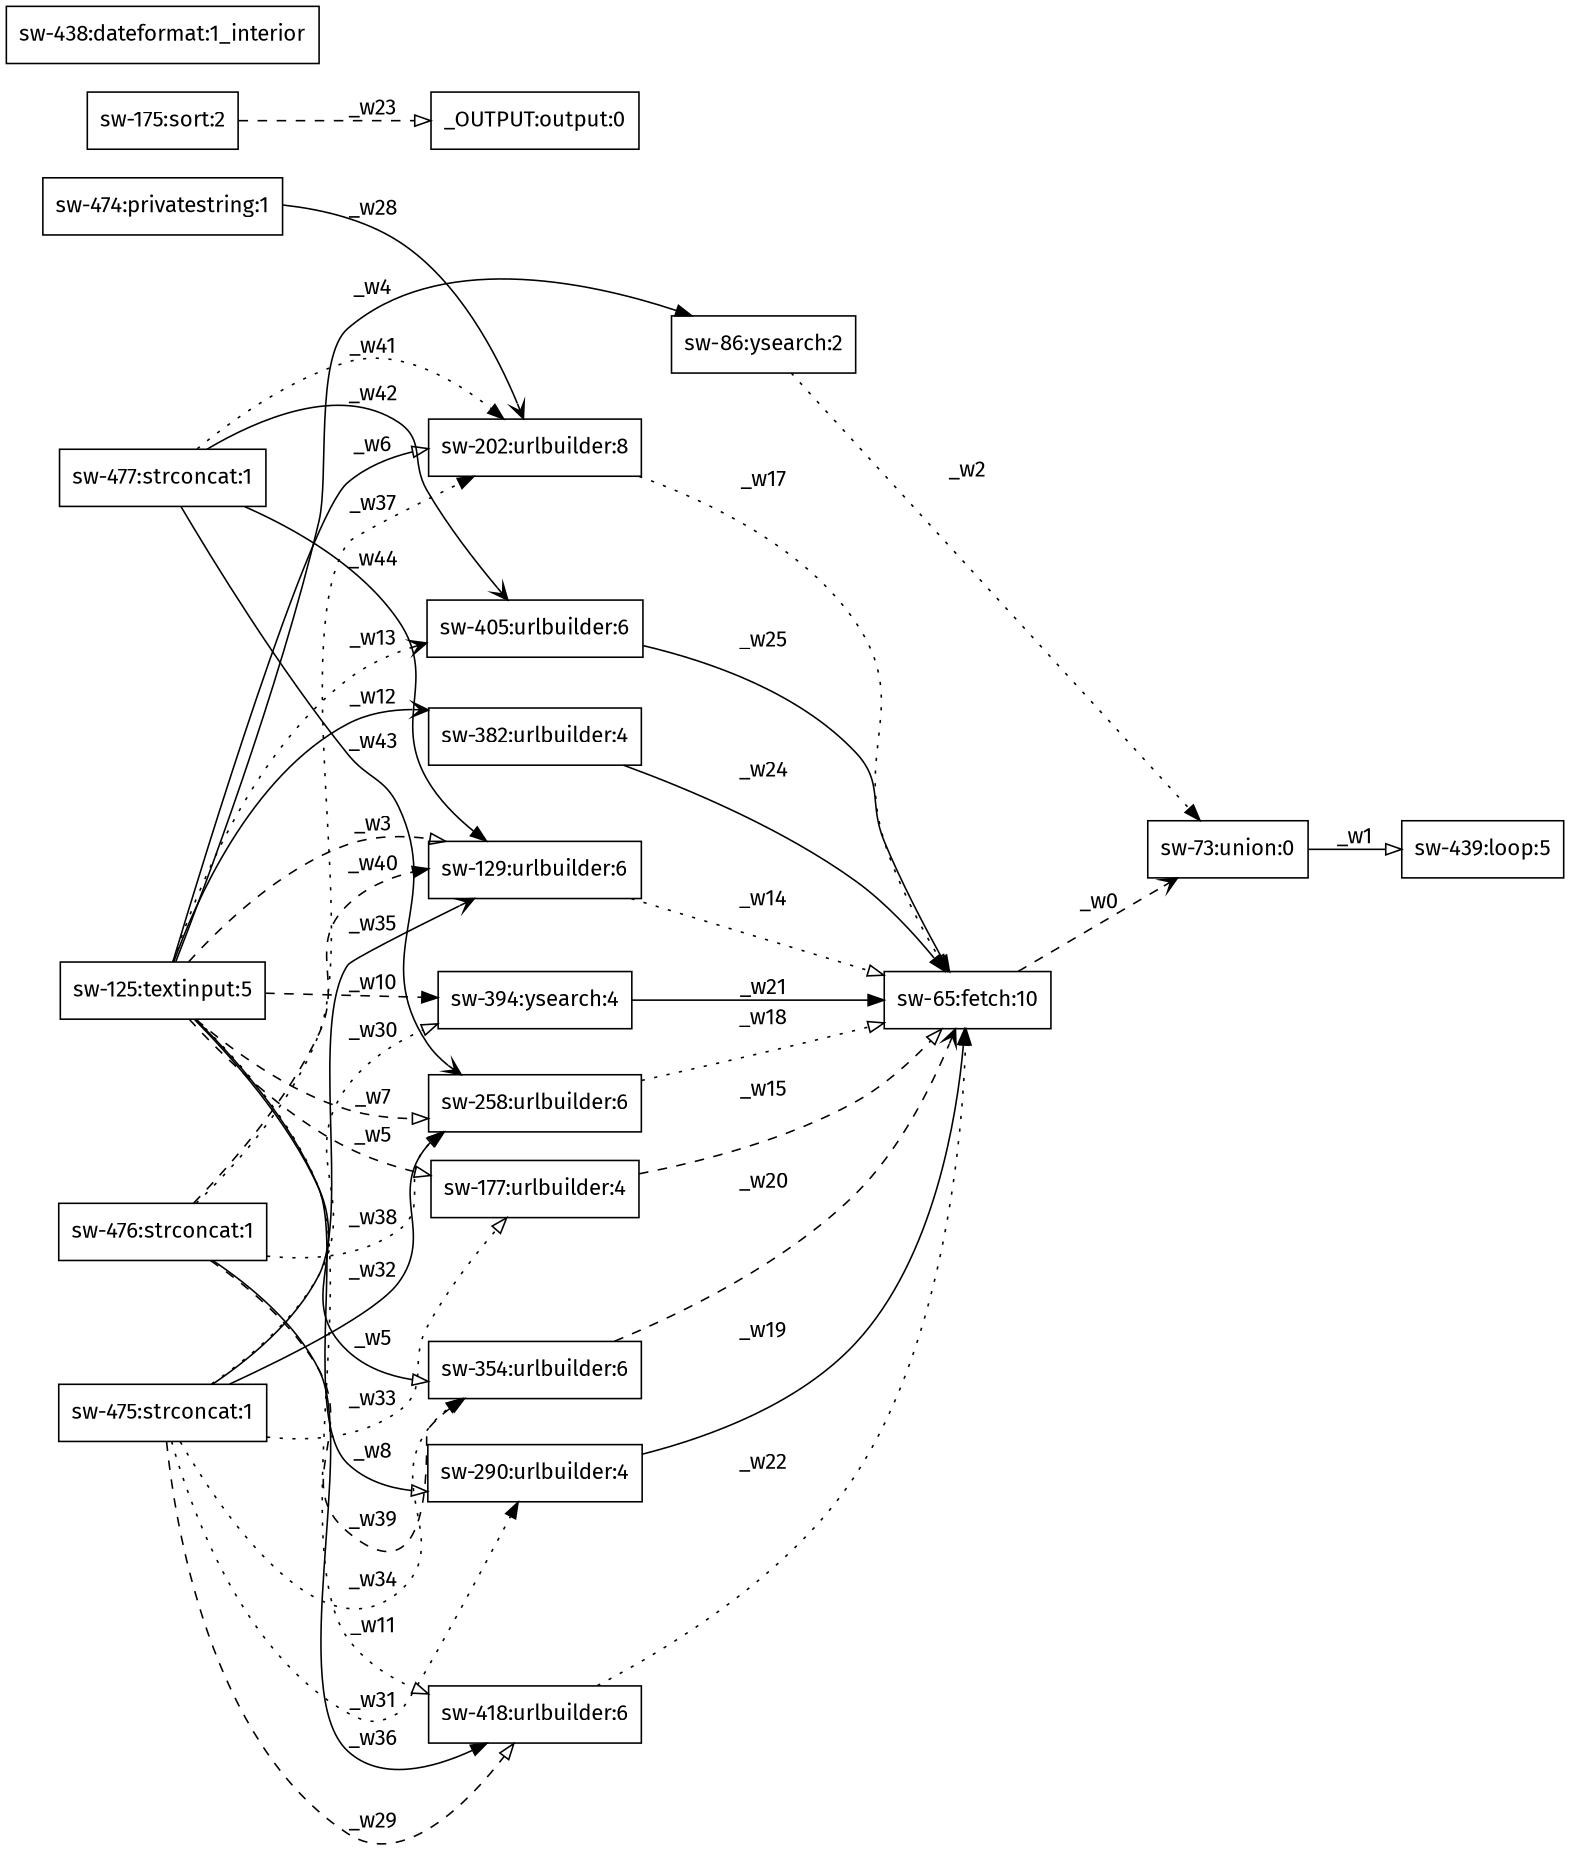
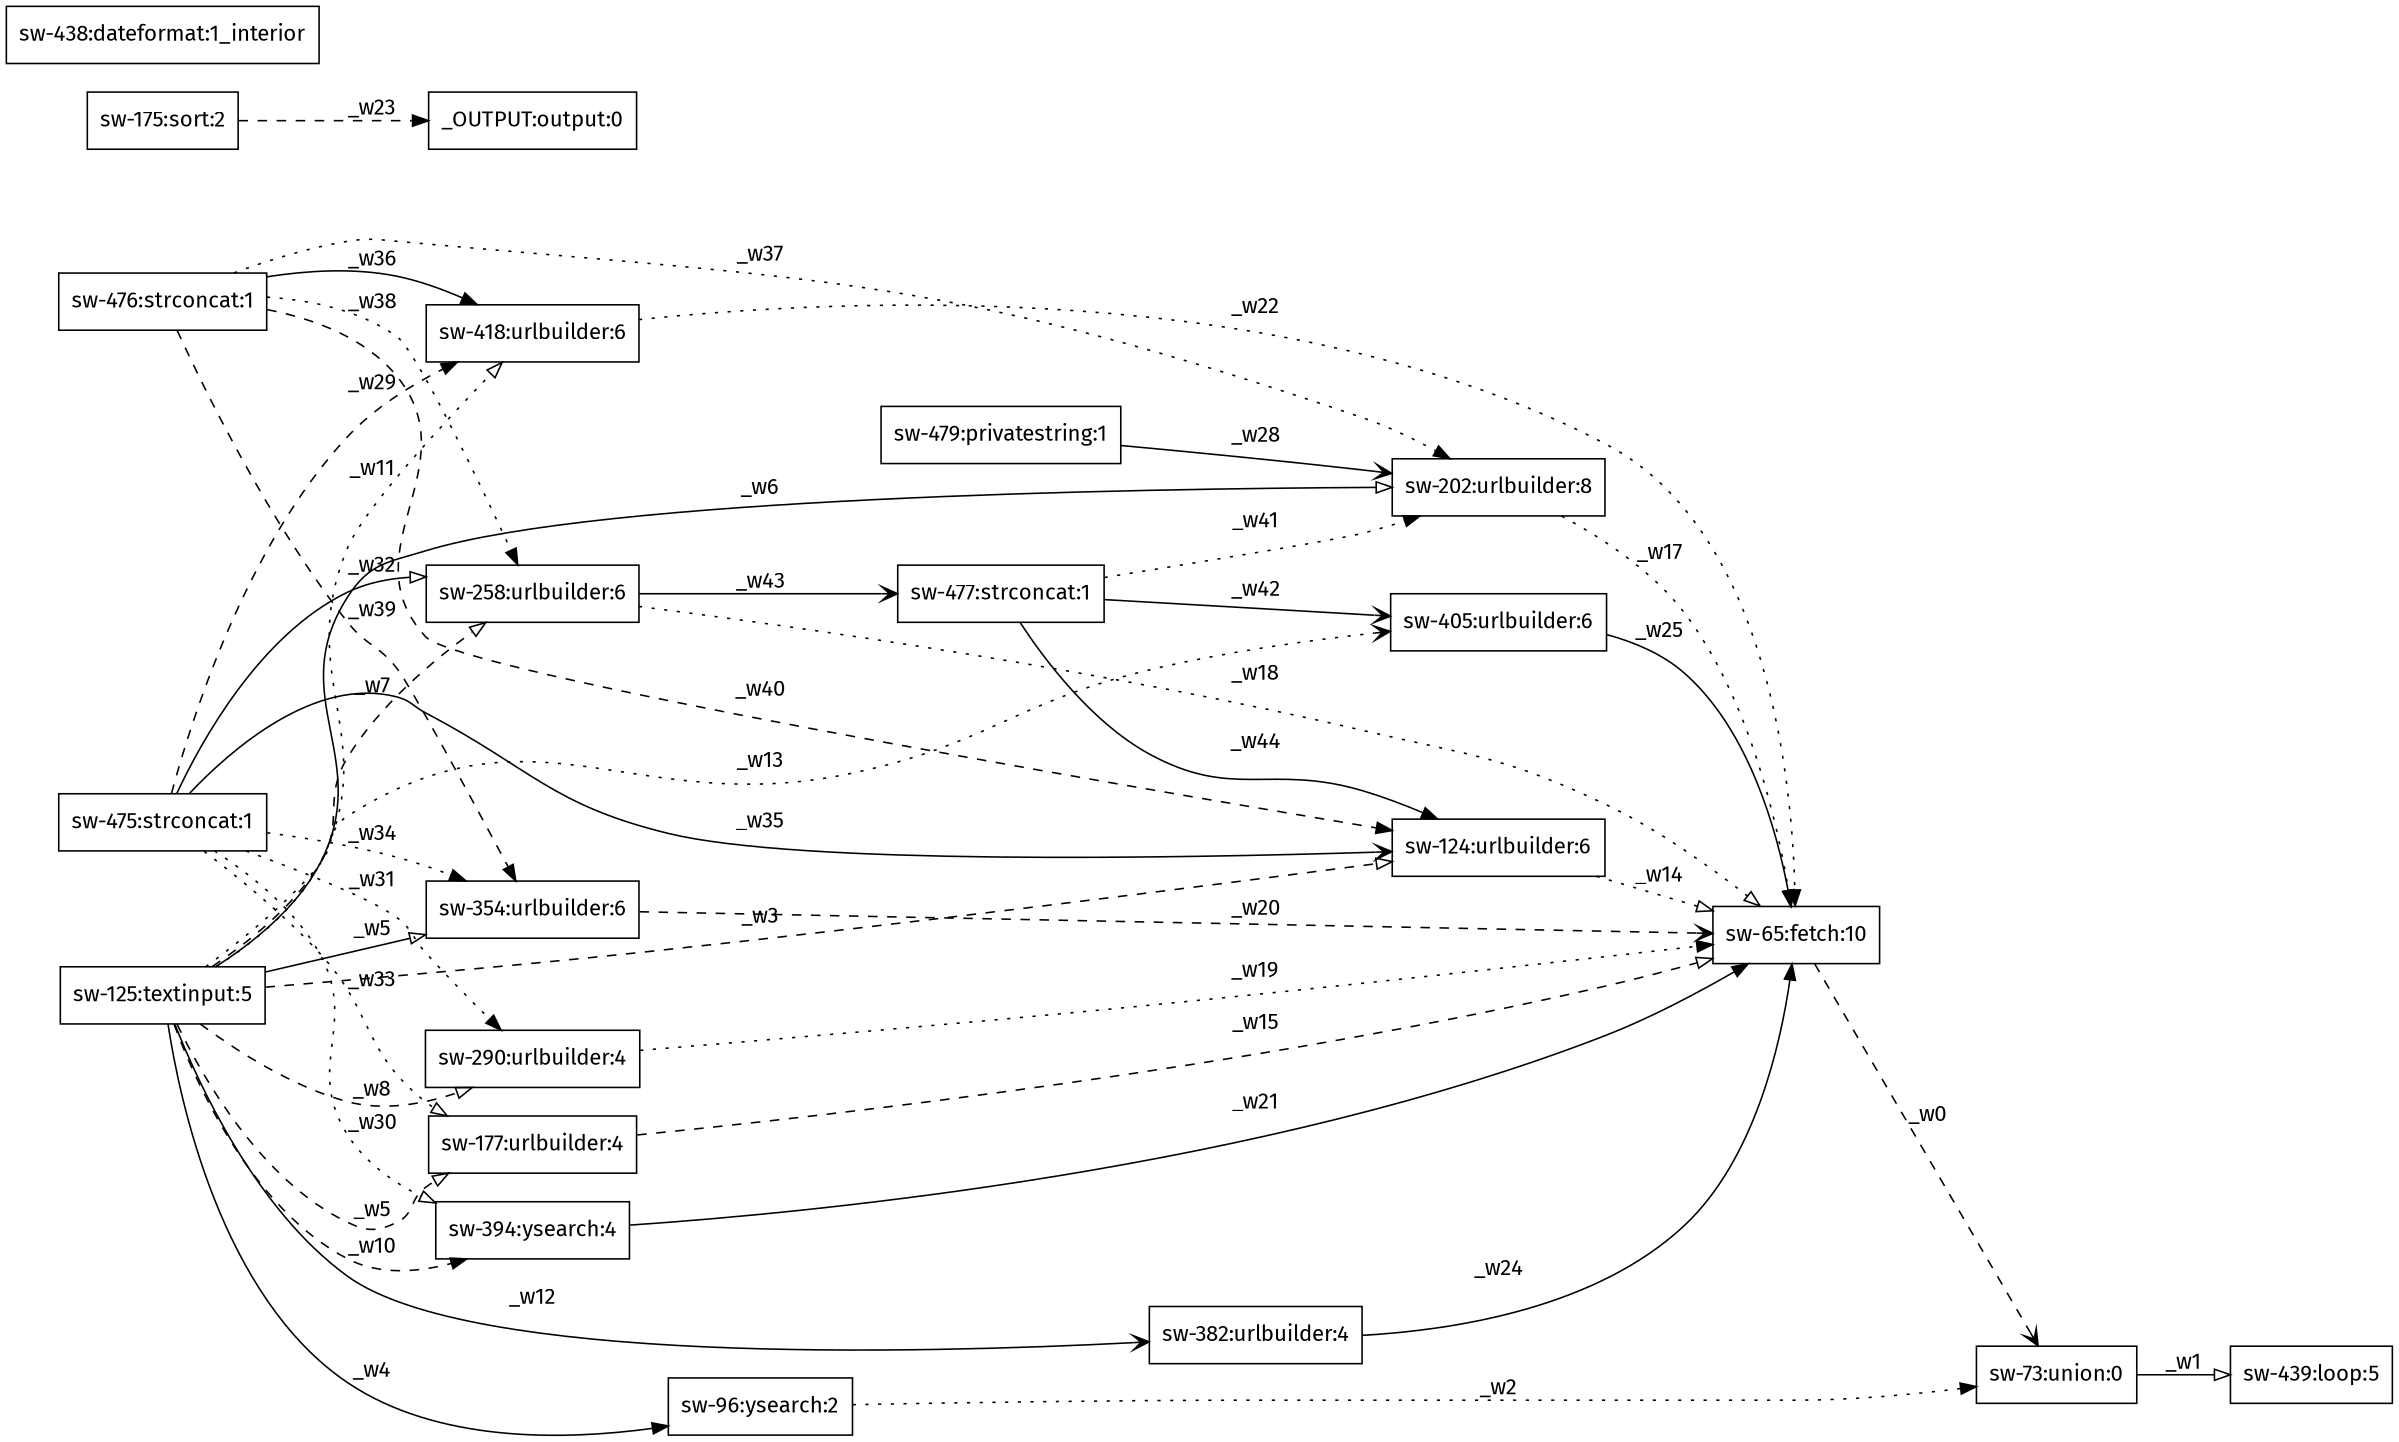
(327, 121) -> (325, 121)
(163, 206) -> (1001, 435)
(764, 345) -> (760, 1407)
(366, 771) -> (760, 594)
(535, 870) -> (1499, 848)
(327, 1258) -> (321, 1093)
(880, 1312) -> (1169, 1003)
(260, 1743) -> (266, 553)
